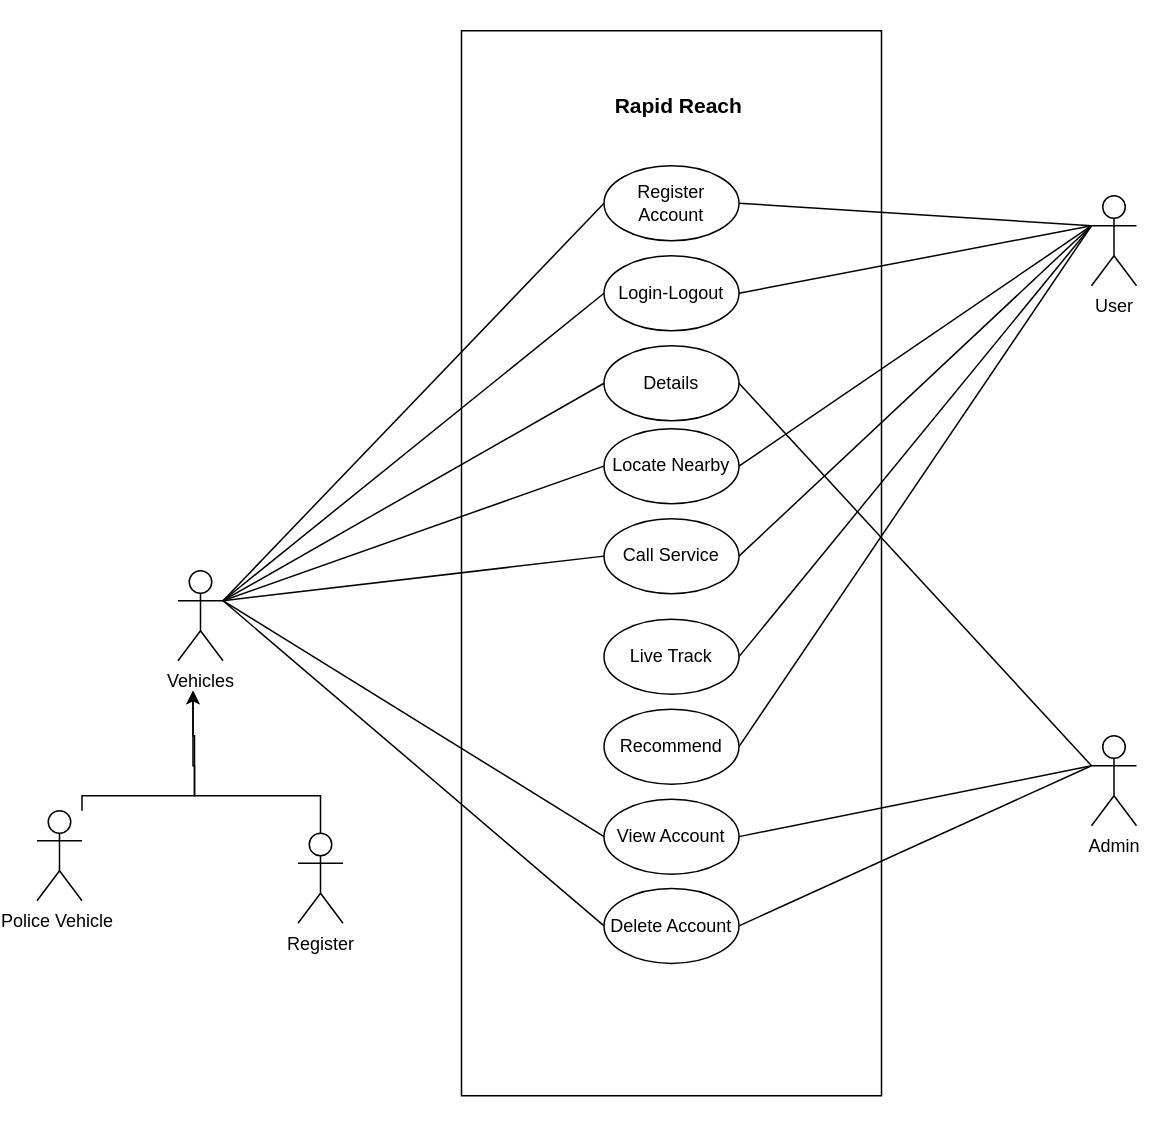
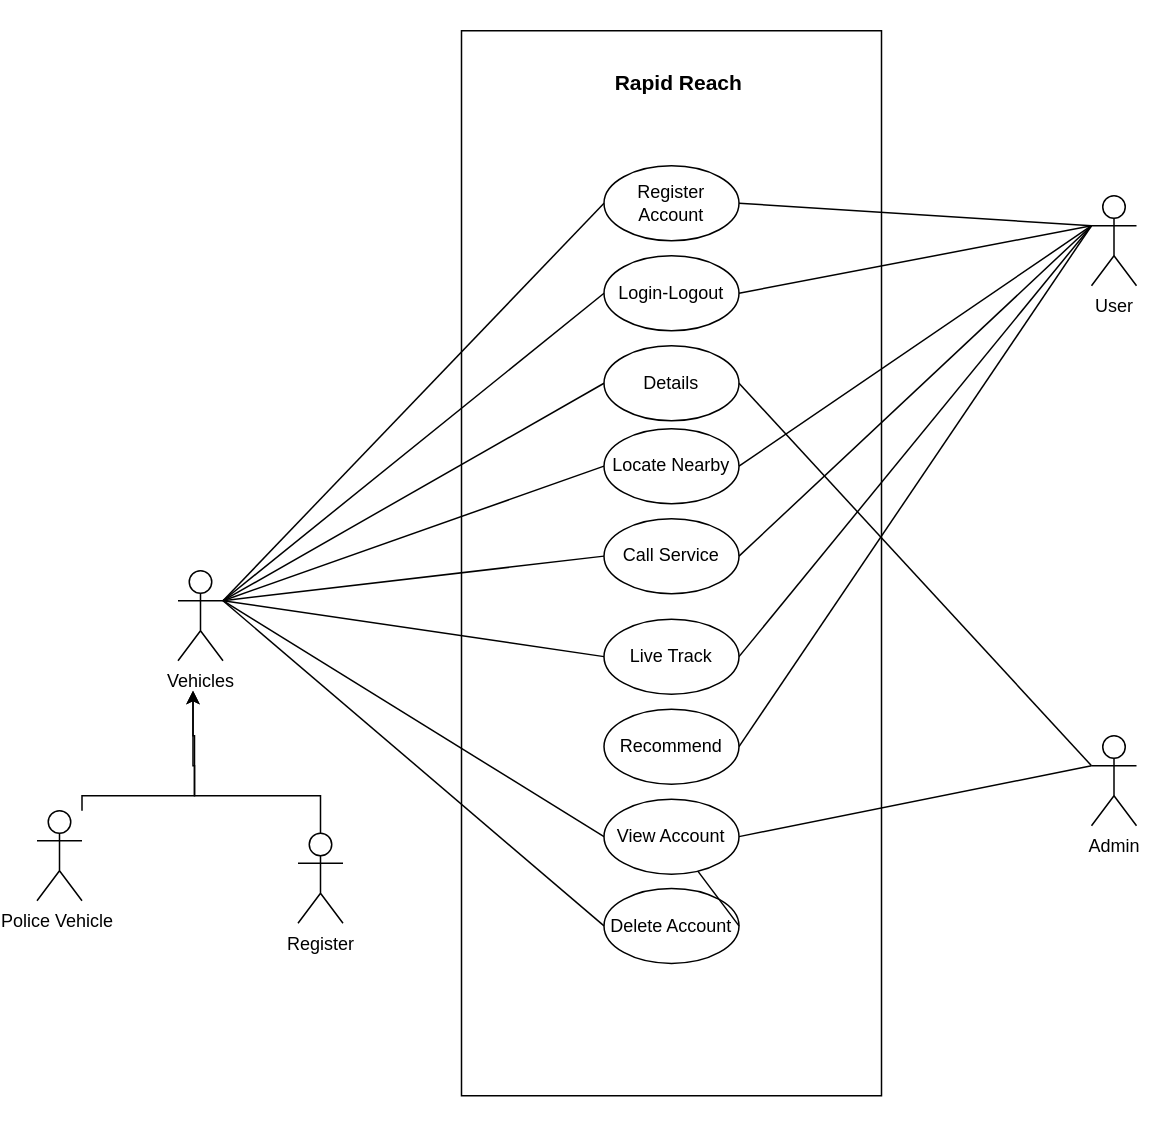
(679, 106) -> (679, 83)
none -> (417, 629)
(913, 847) -> (718, 899)
